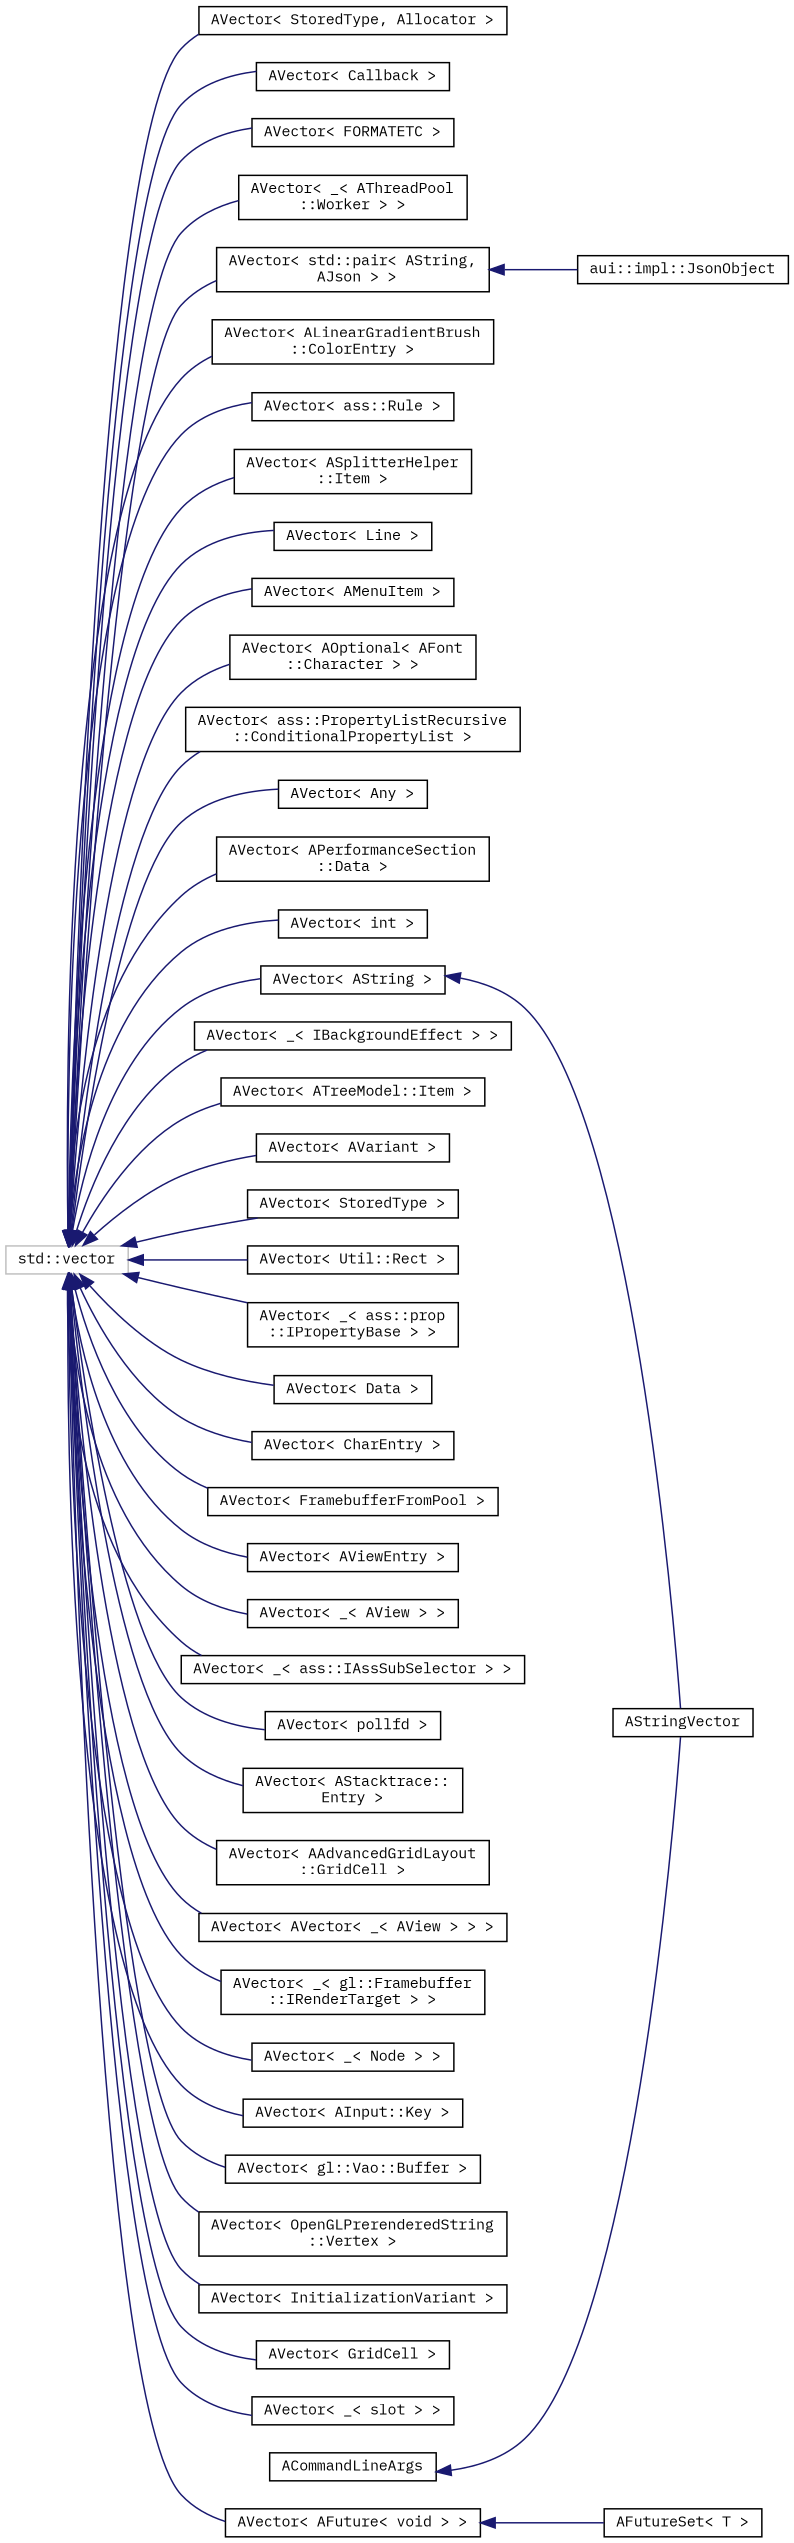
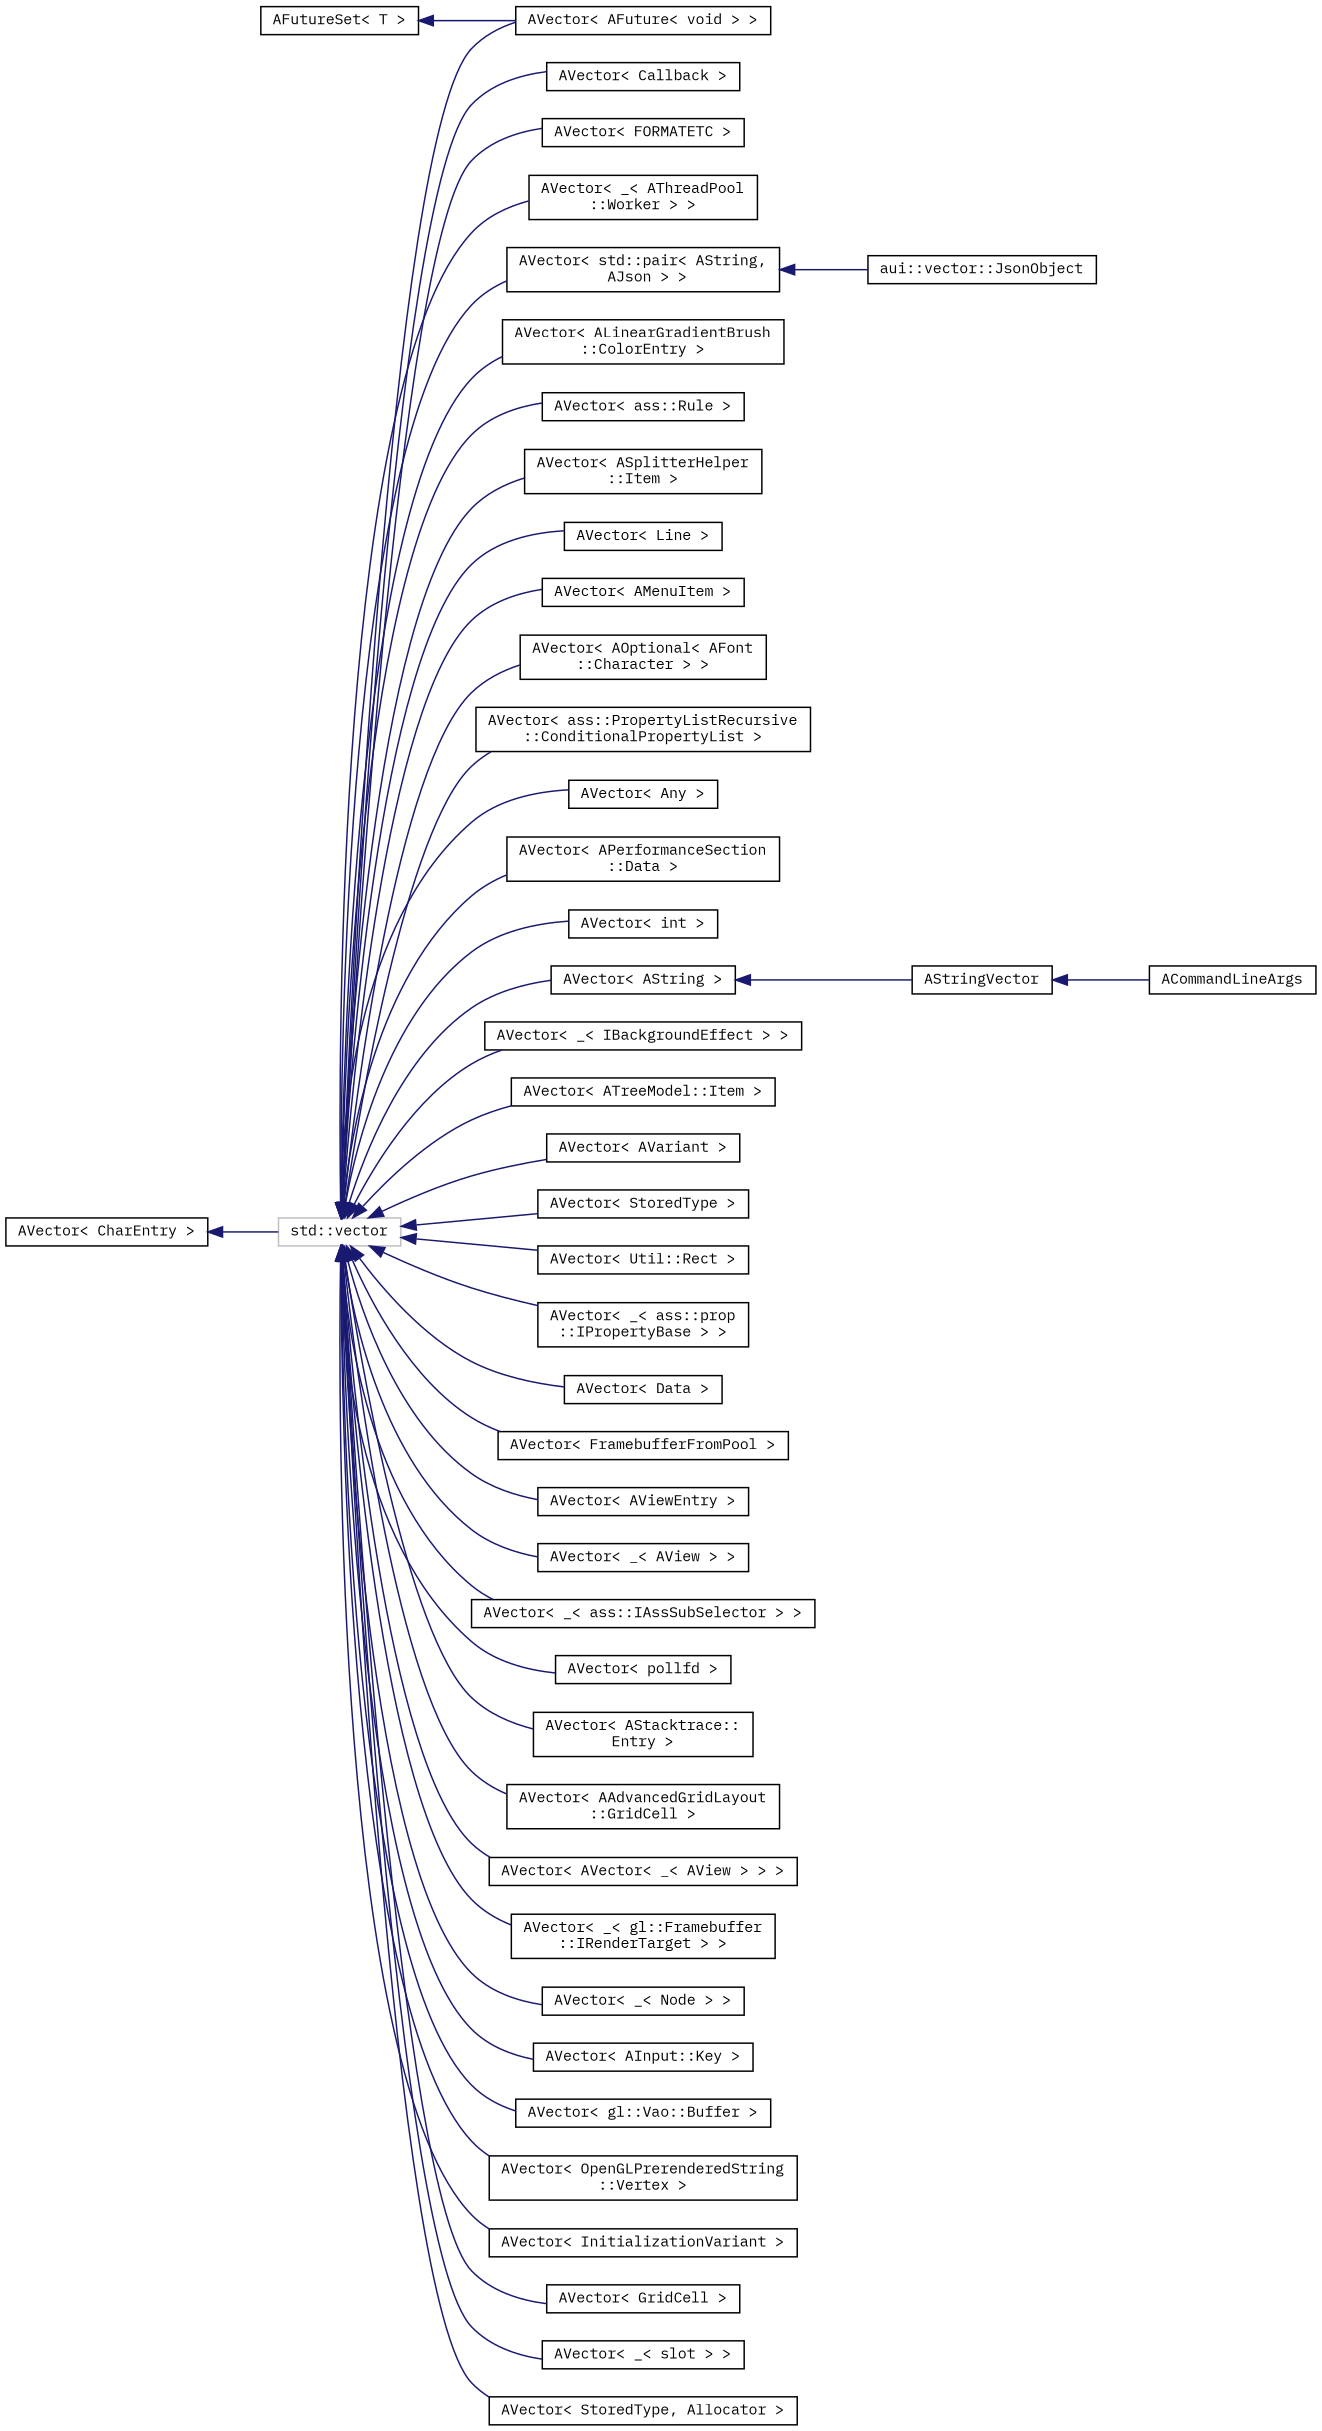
(683, 270) -> (982, 270)
(146, 1389) -> (251, 1232)
(630, 2138) -> (1108, 980)
(550, 2523) -> (475, 21)
